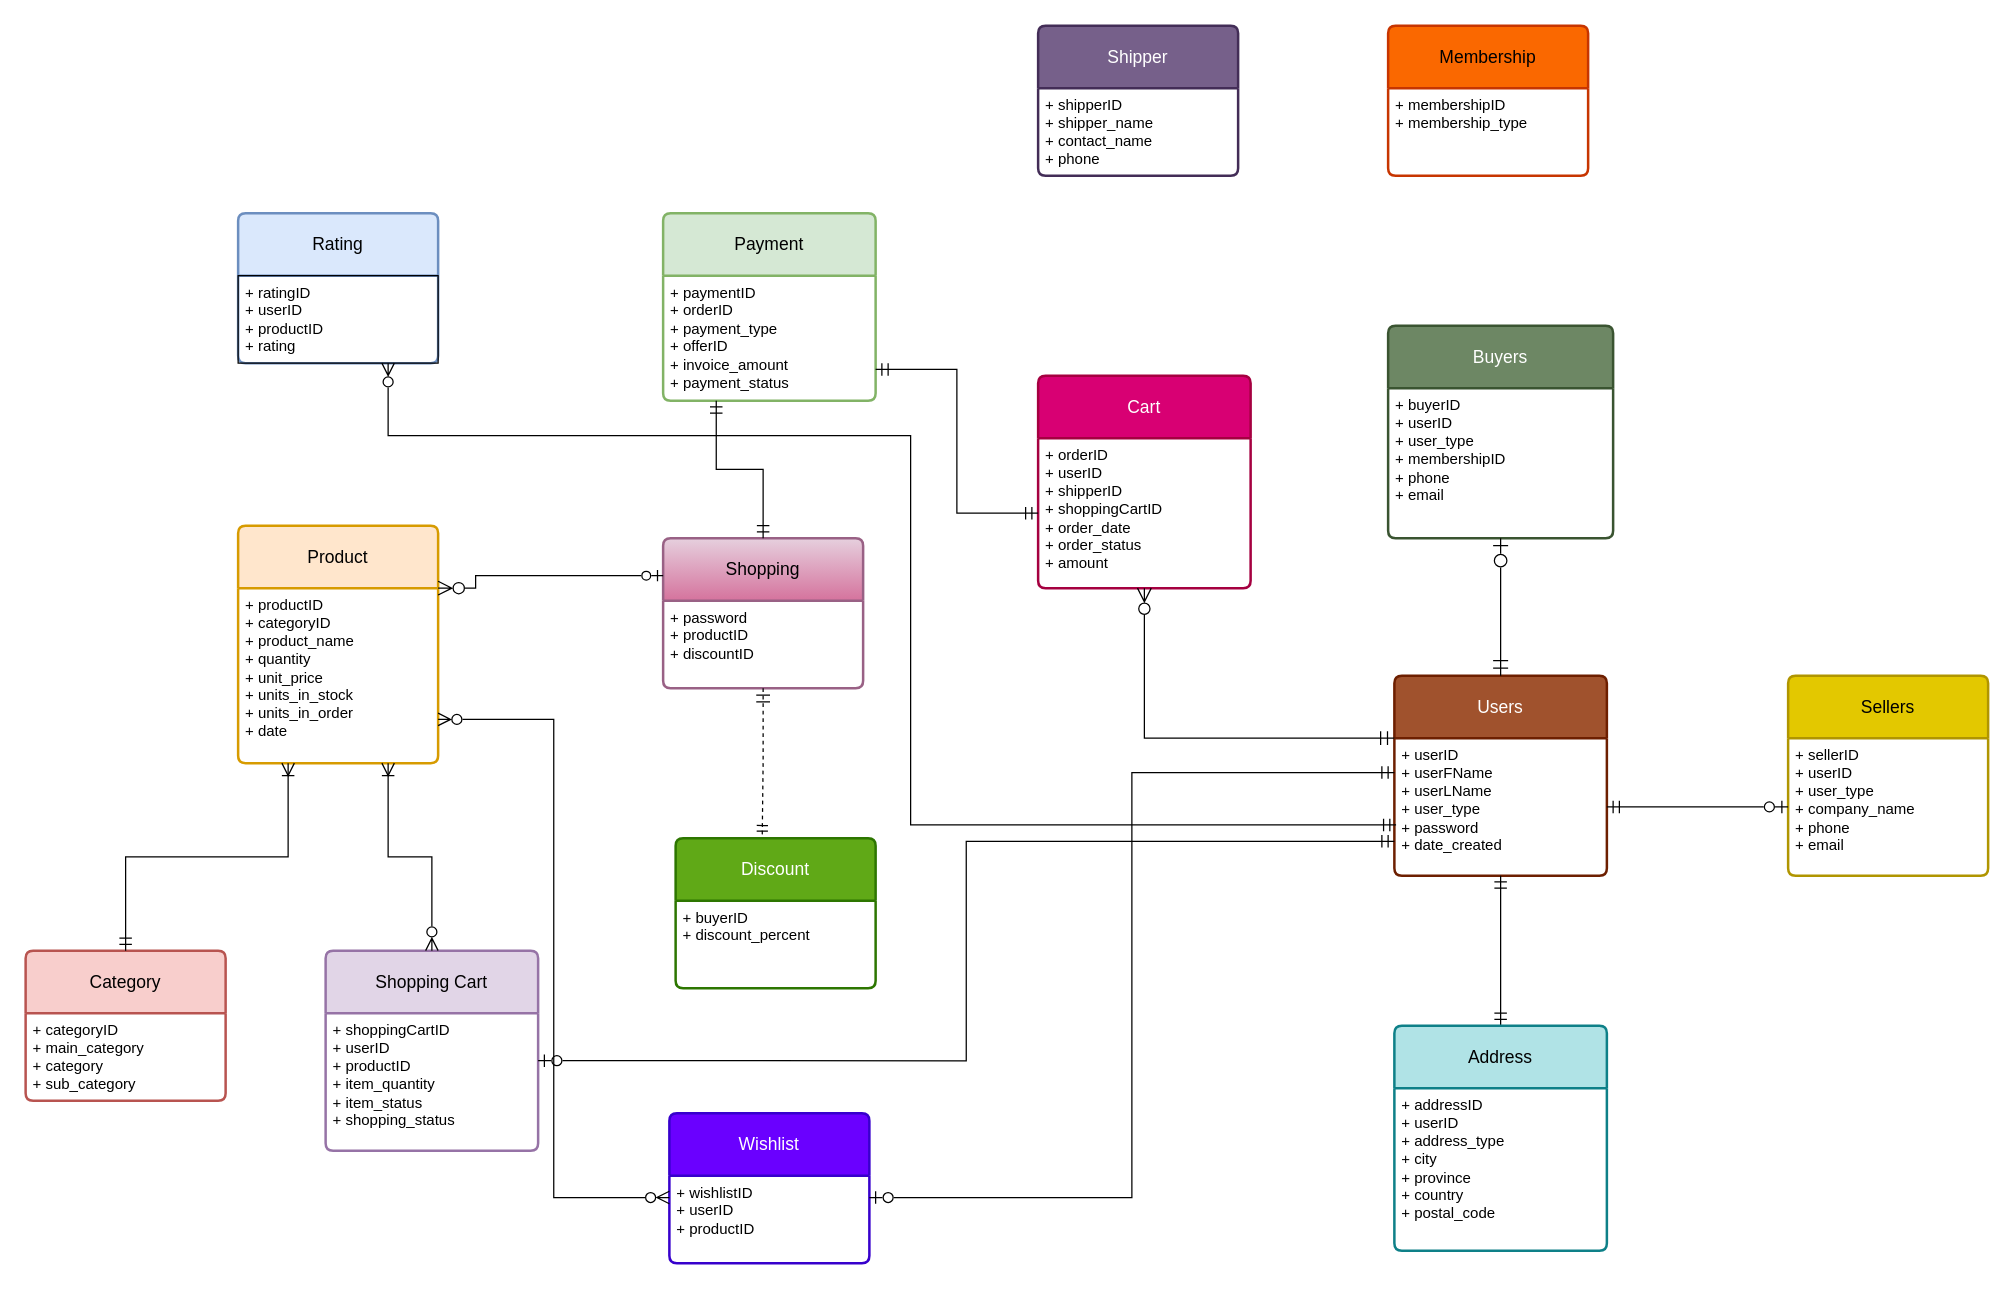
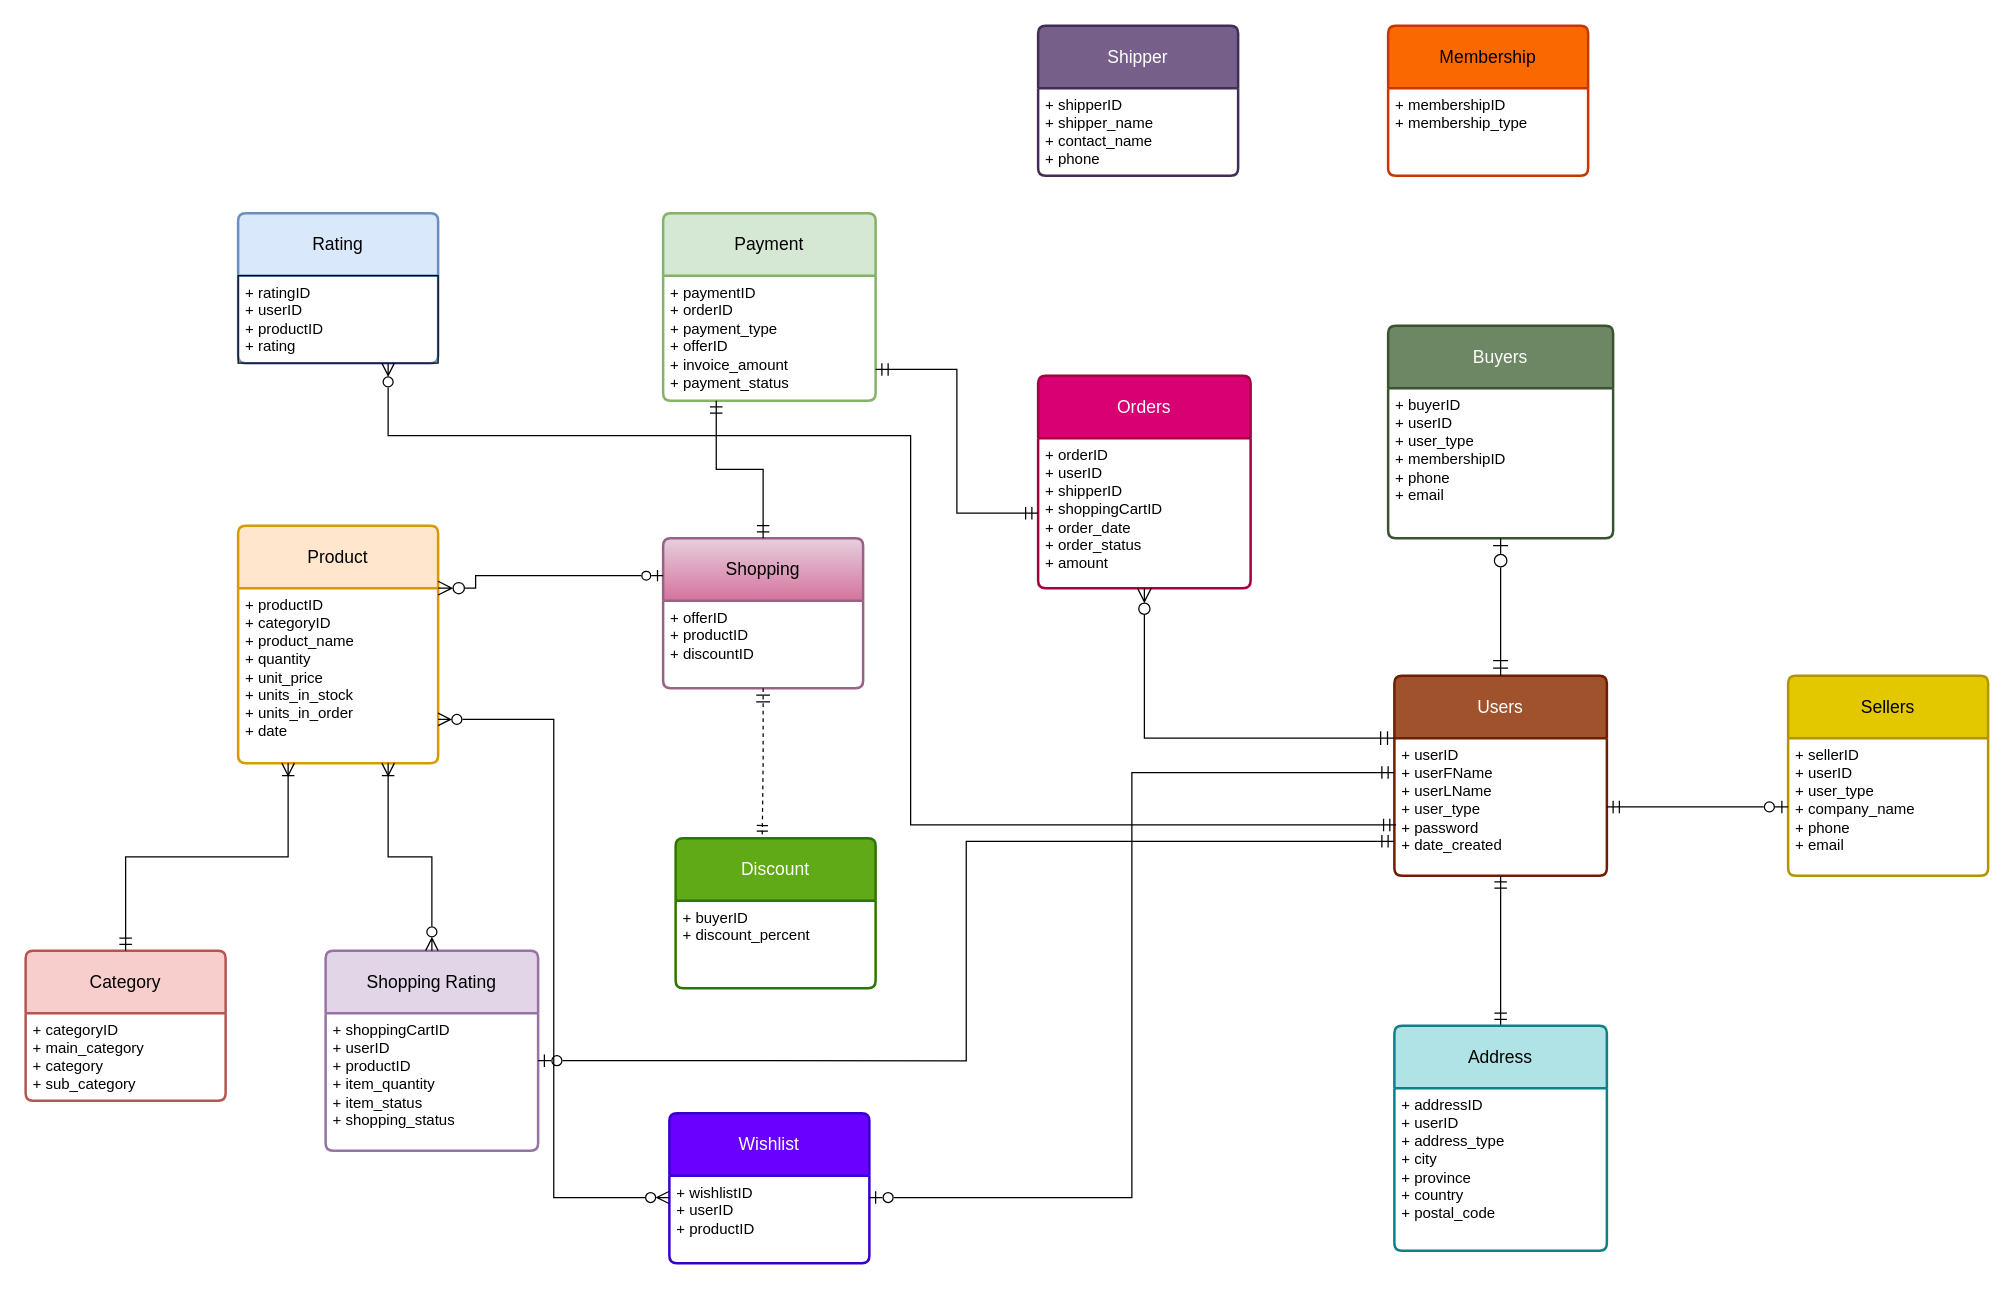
(1144, 407) -> (1144, 407)
(717, 636) -> (717, 636)
(432, 982) -> (432, 982)
